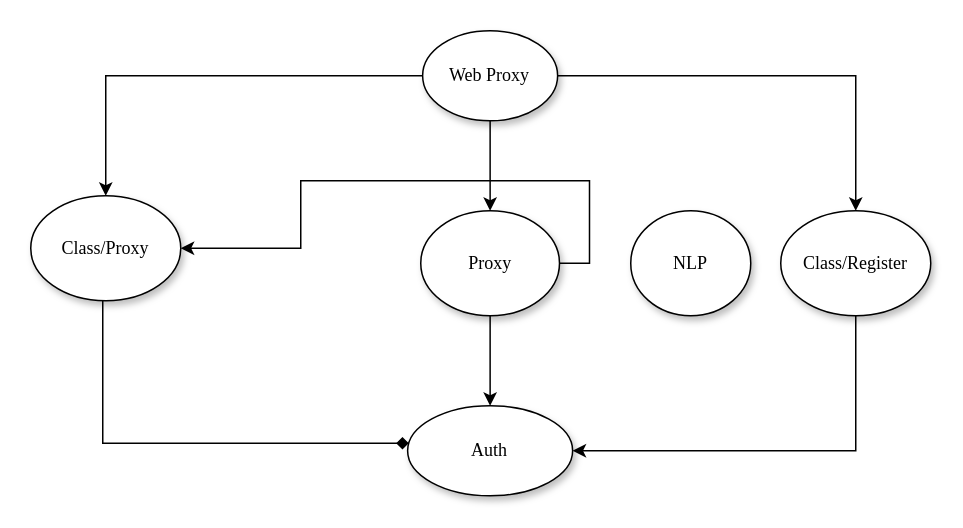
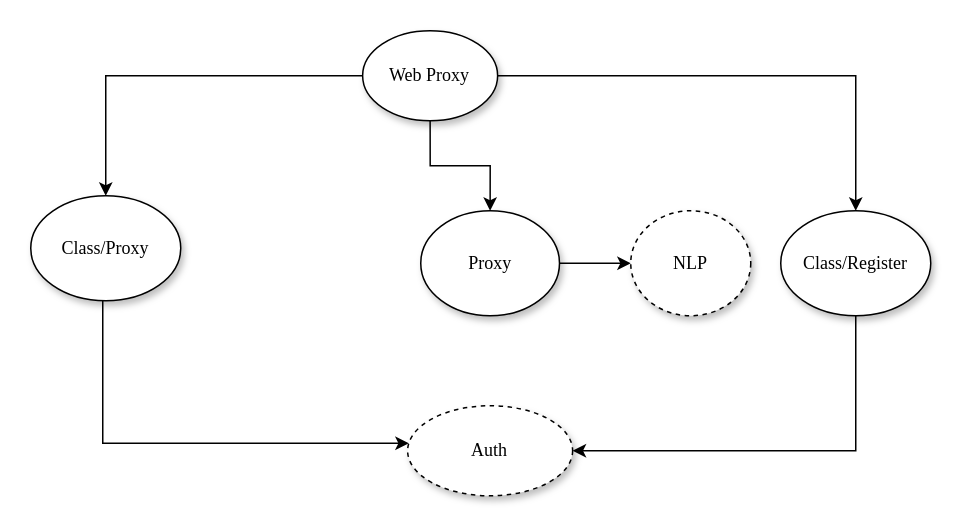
(490, 76) -> (430, 76)
(399, 181) -> (604, 263)
(691, 263) -> (691, 263)
(490, 356) -> none
(396, 443) -> (397, 443)
(490, 451) -> (490, 451)
